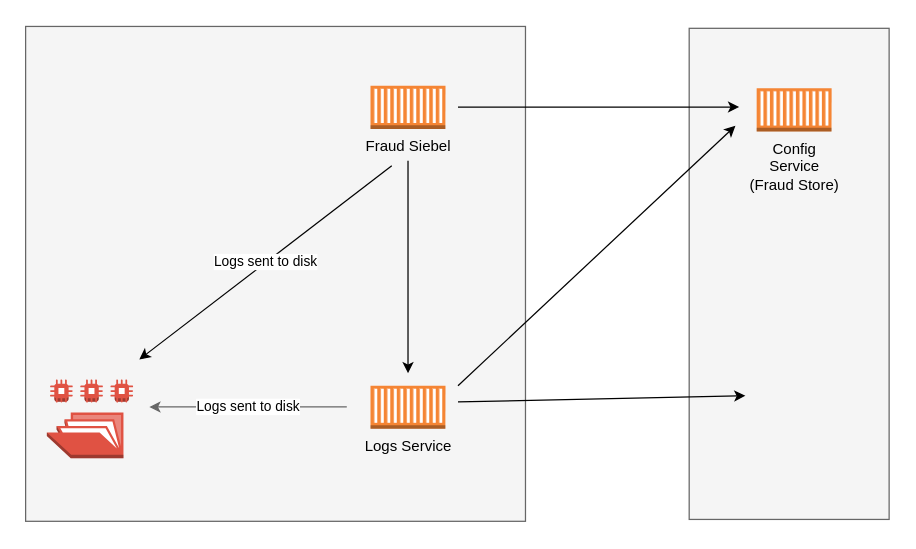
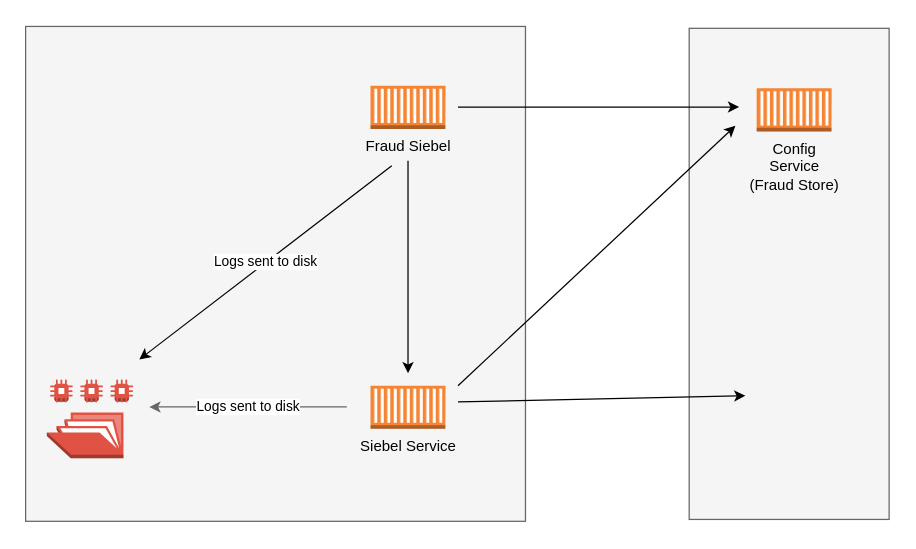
(409, 447) -> (409, 447)
